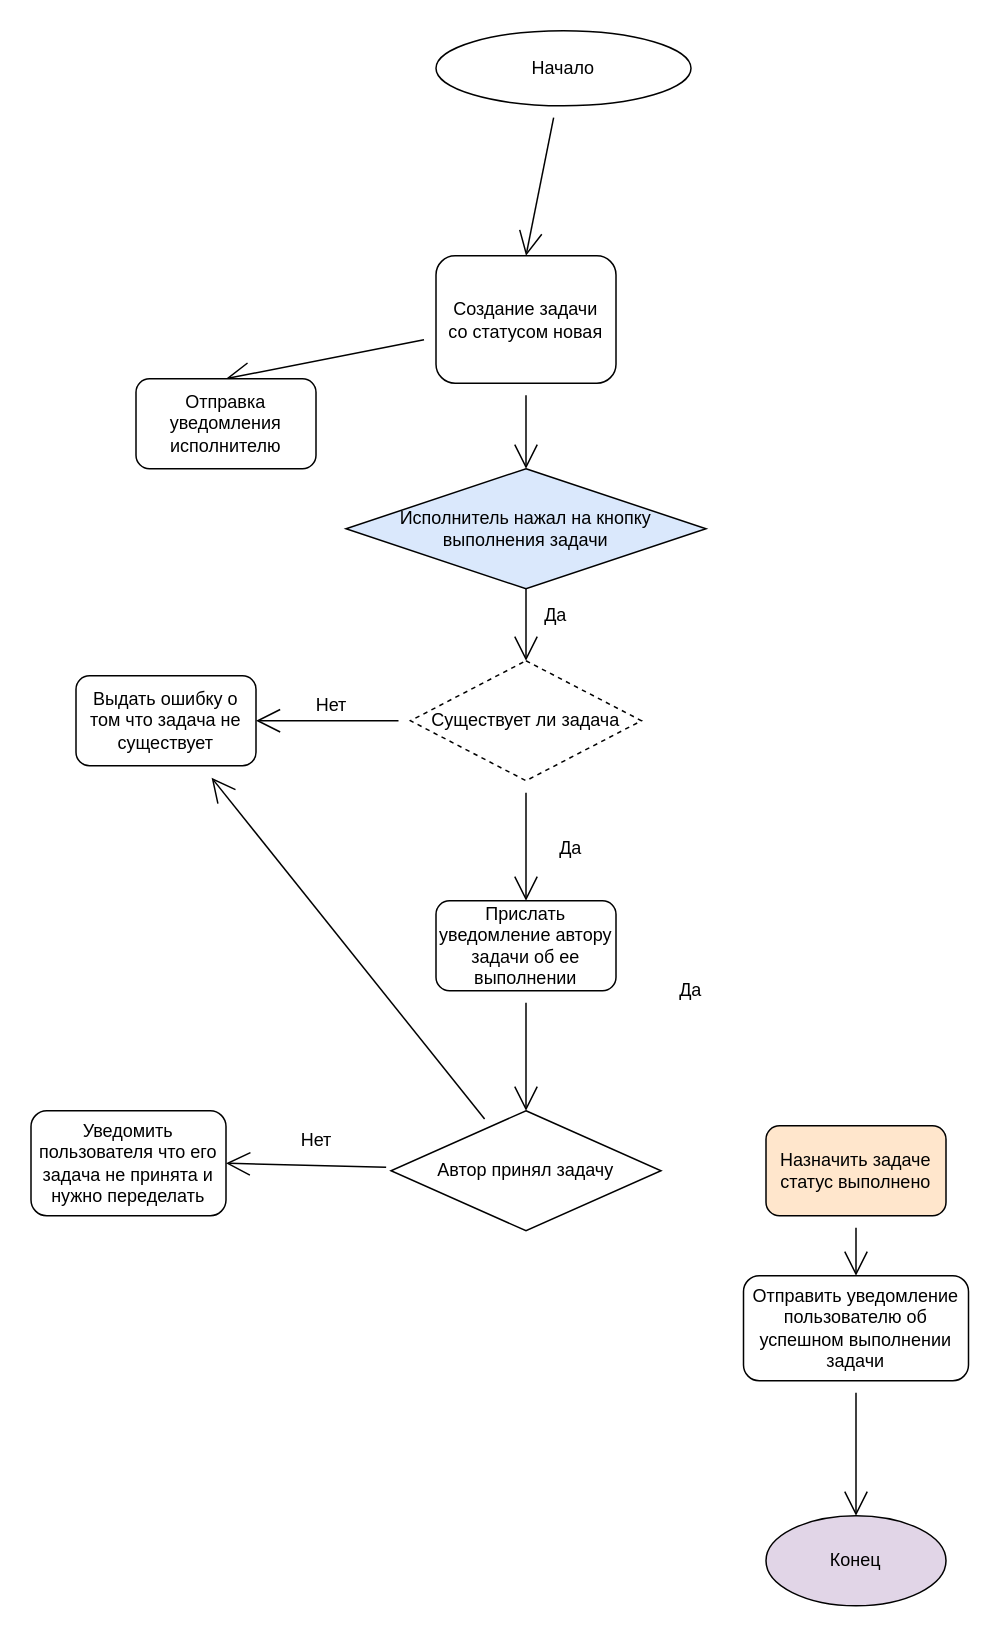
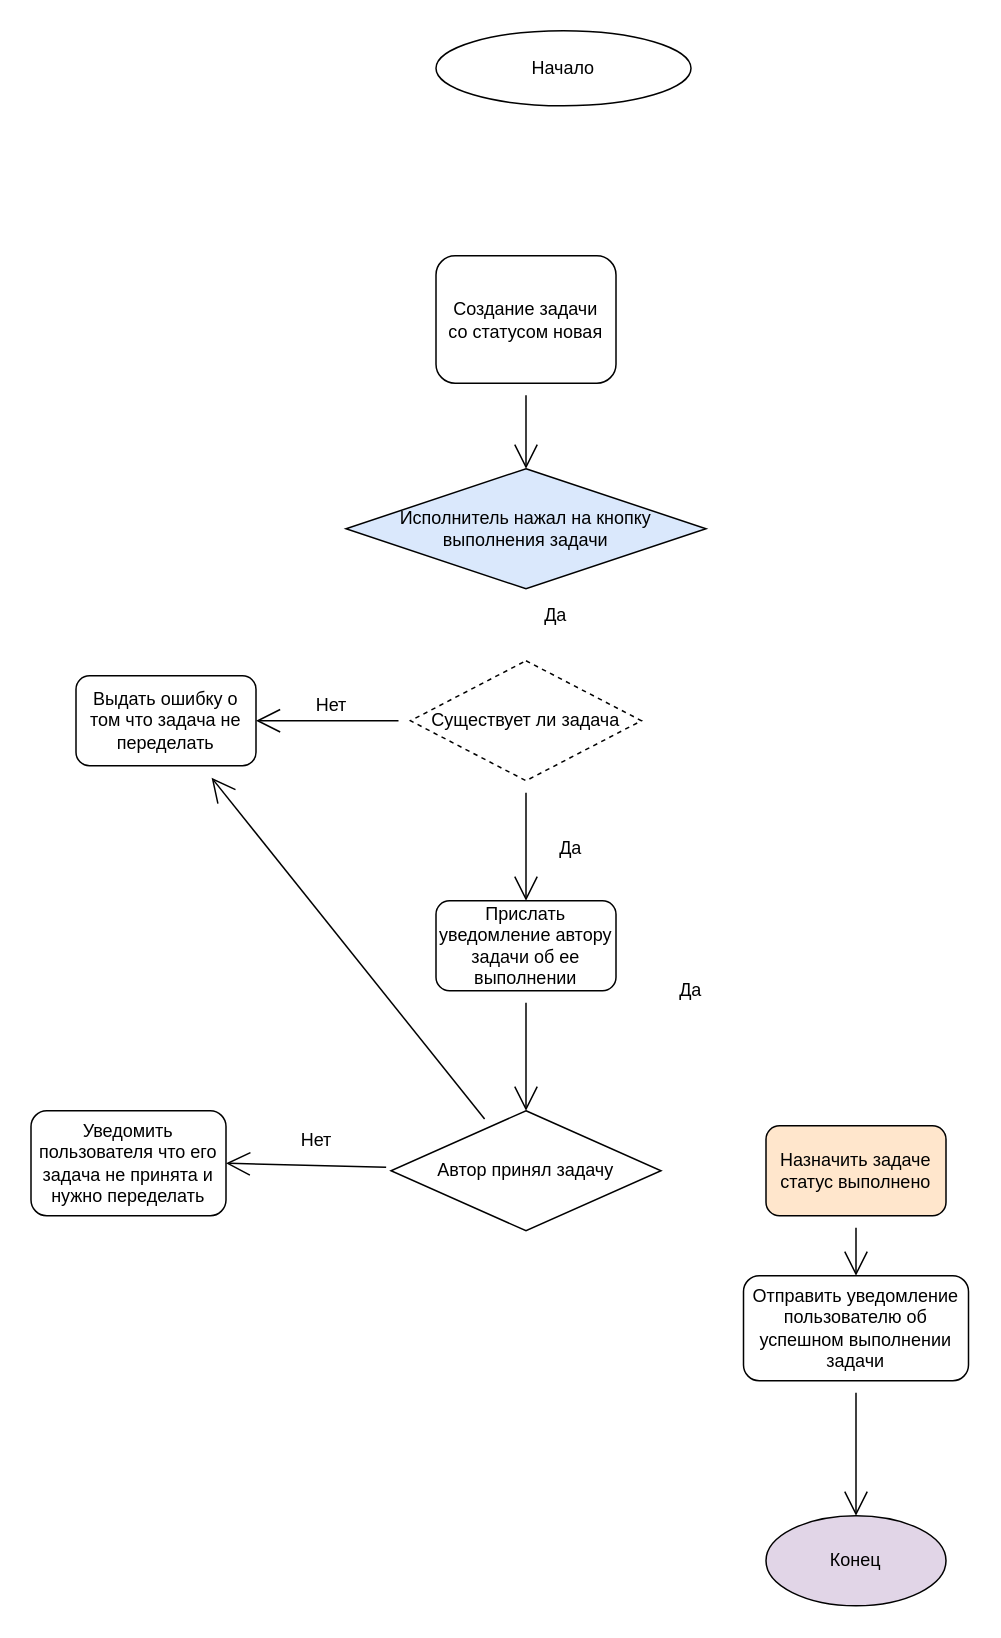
(540, 186) -> none
(324, 359) -> none
(226, 424) -> none
(526, 623) -> none
(166, 721) -> (166, 721)
